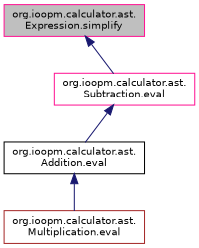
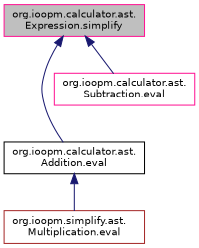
(96, 128) -> (42, 94)
(74, 227) -> (74, 227)
